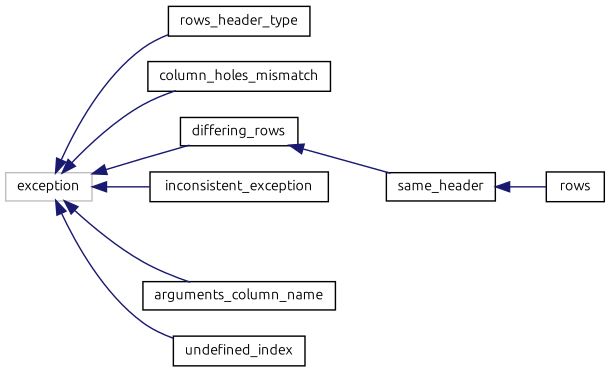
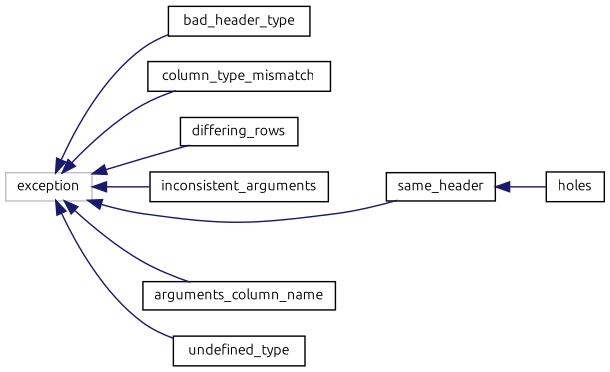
(239, 21) -> (239, 21)
(239, 76) -> (239, 76)
(347, 161) -> (250, 222)
(239, 187) -> (239, 187)
(575, 187) -> (575, 187)
(239, 351) -> (239, 351)
